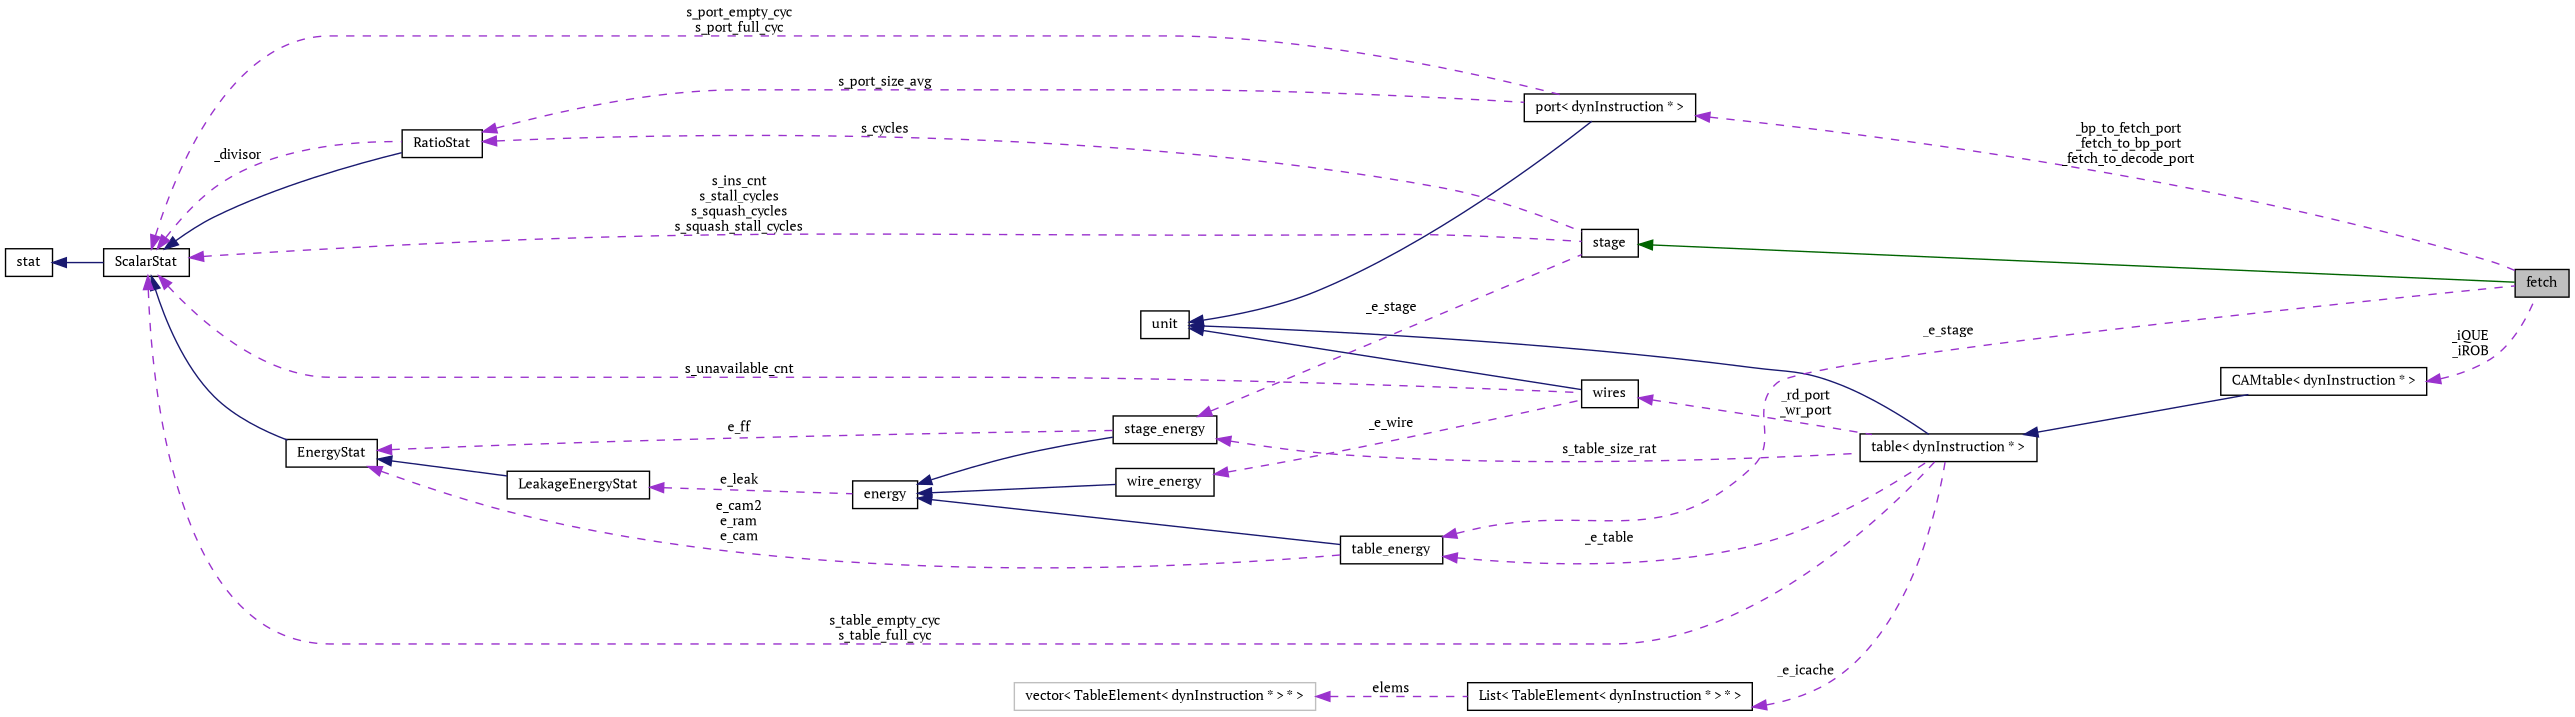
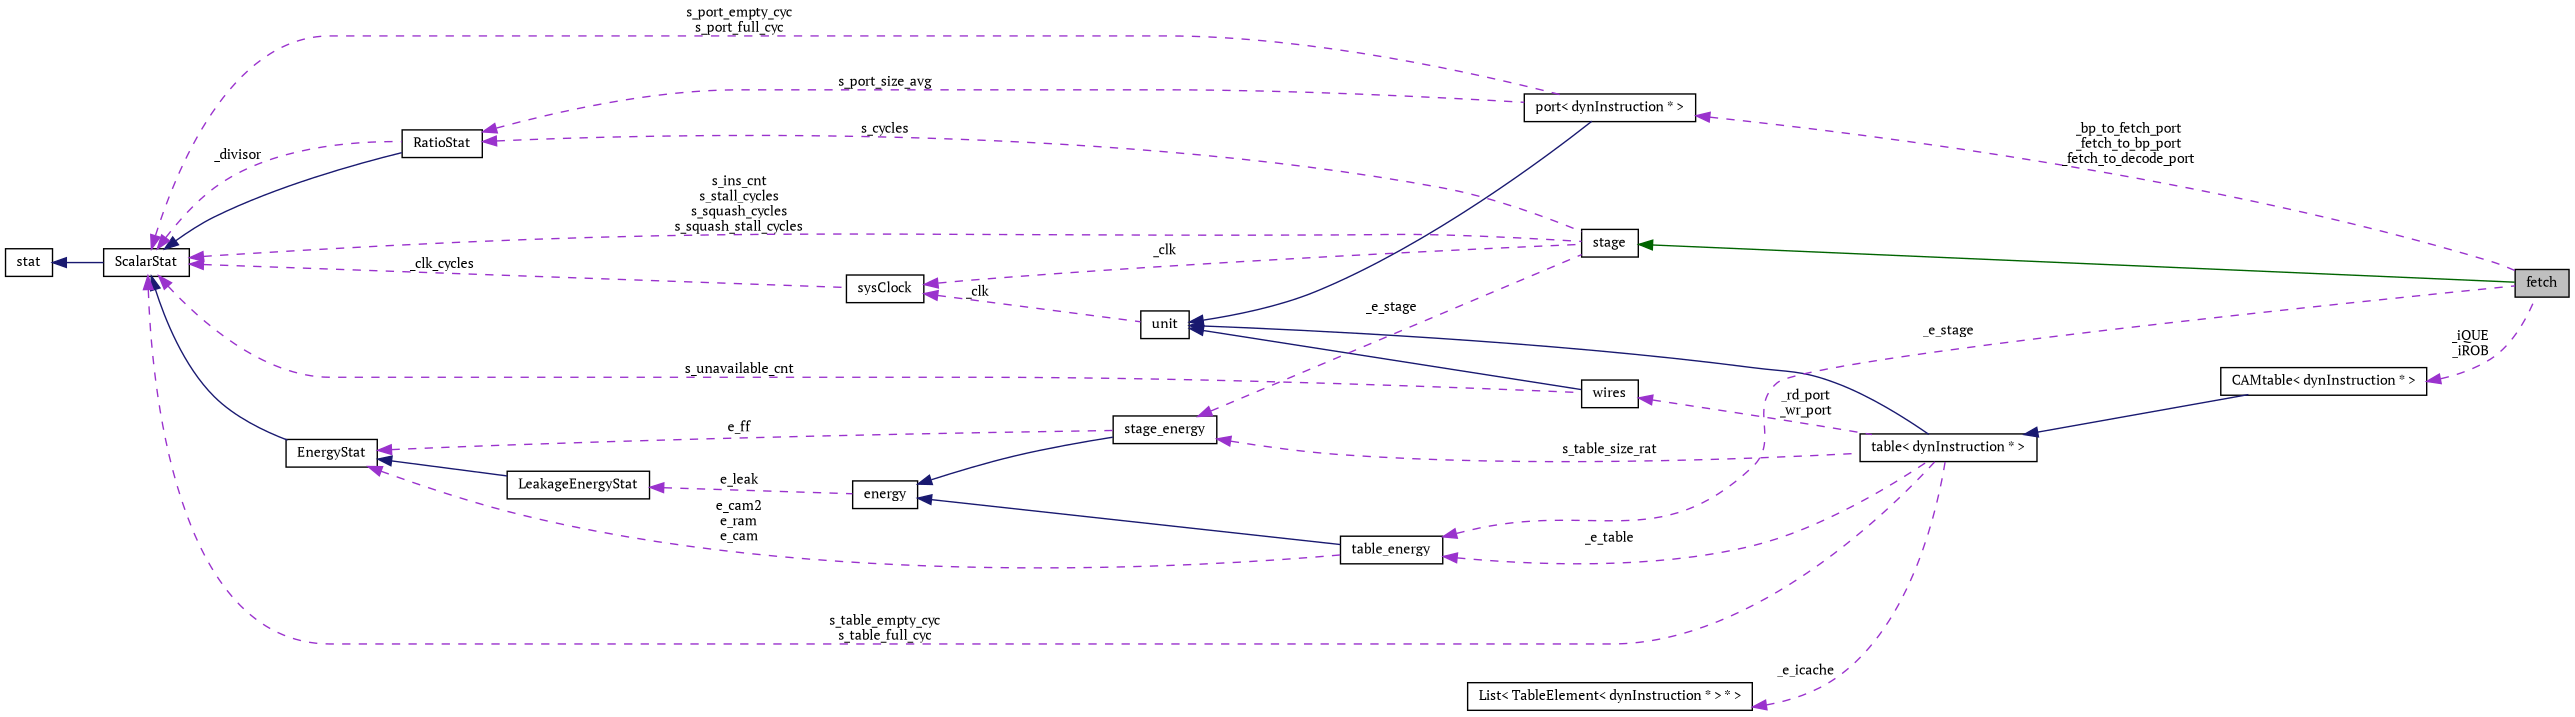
none -> (885, 289)
(1165, 482) -> none
(1165, 696) -> none
